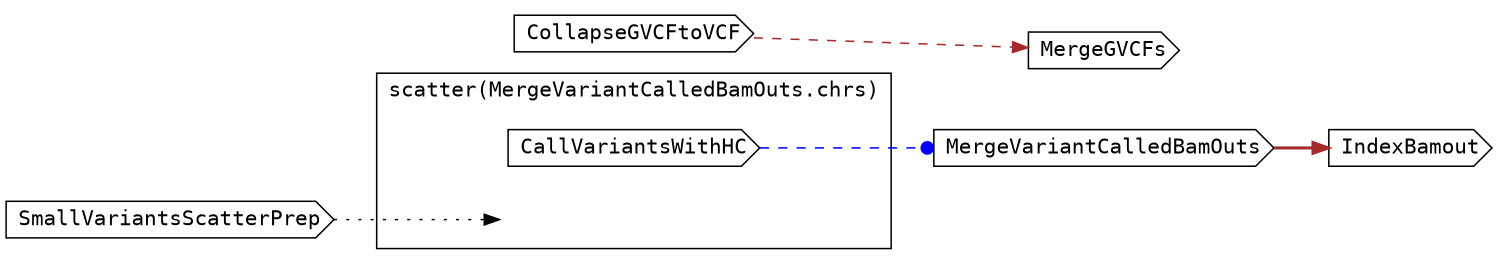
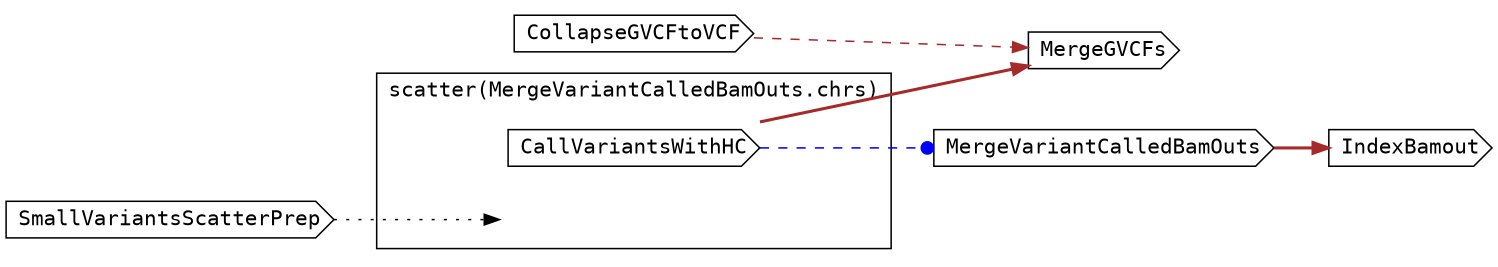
none -> (880, 97)
